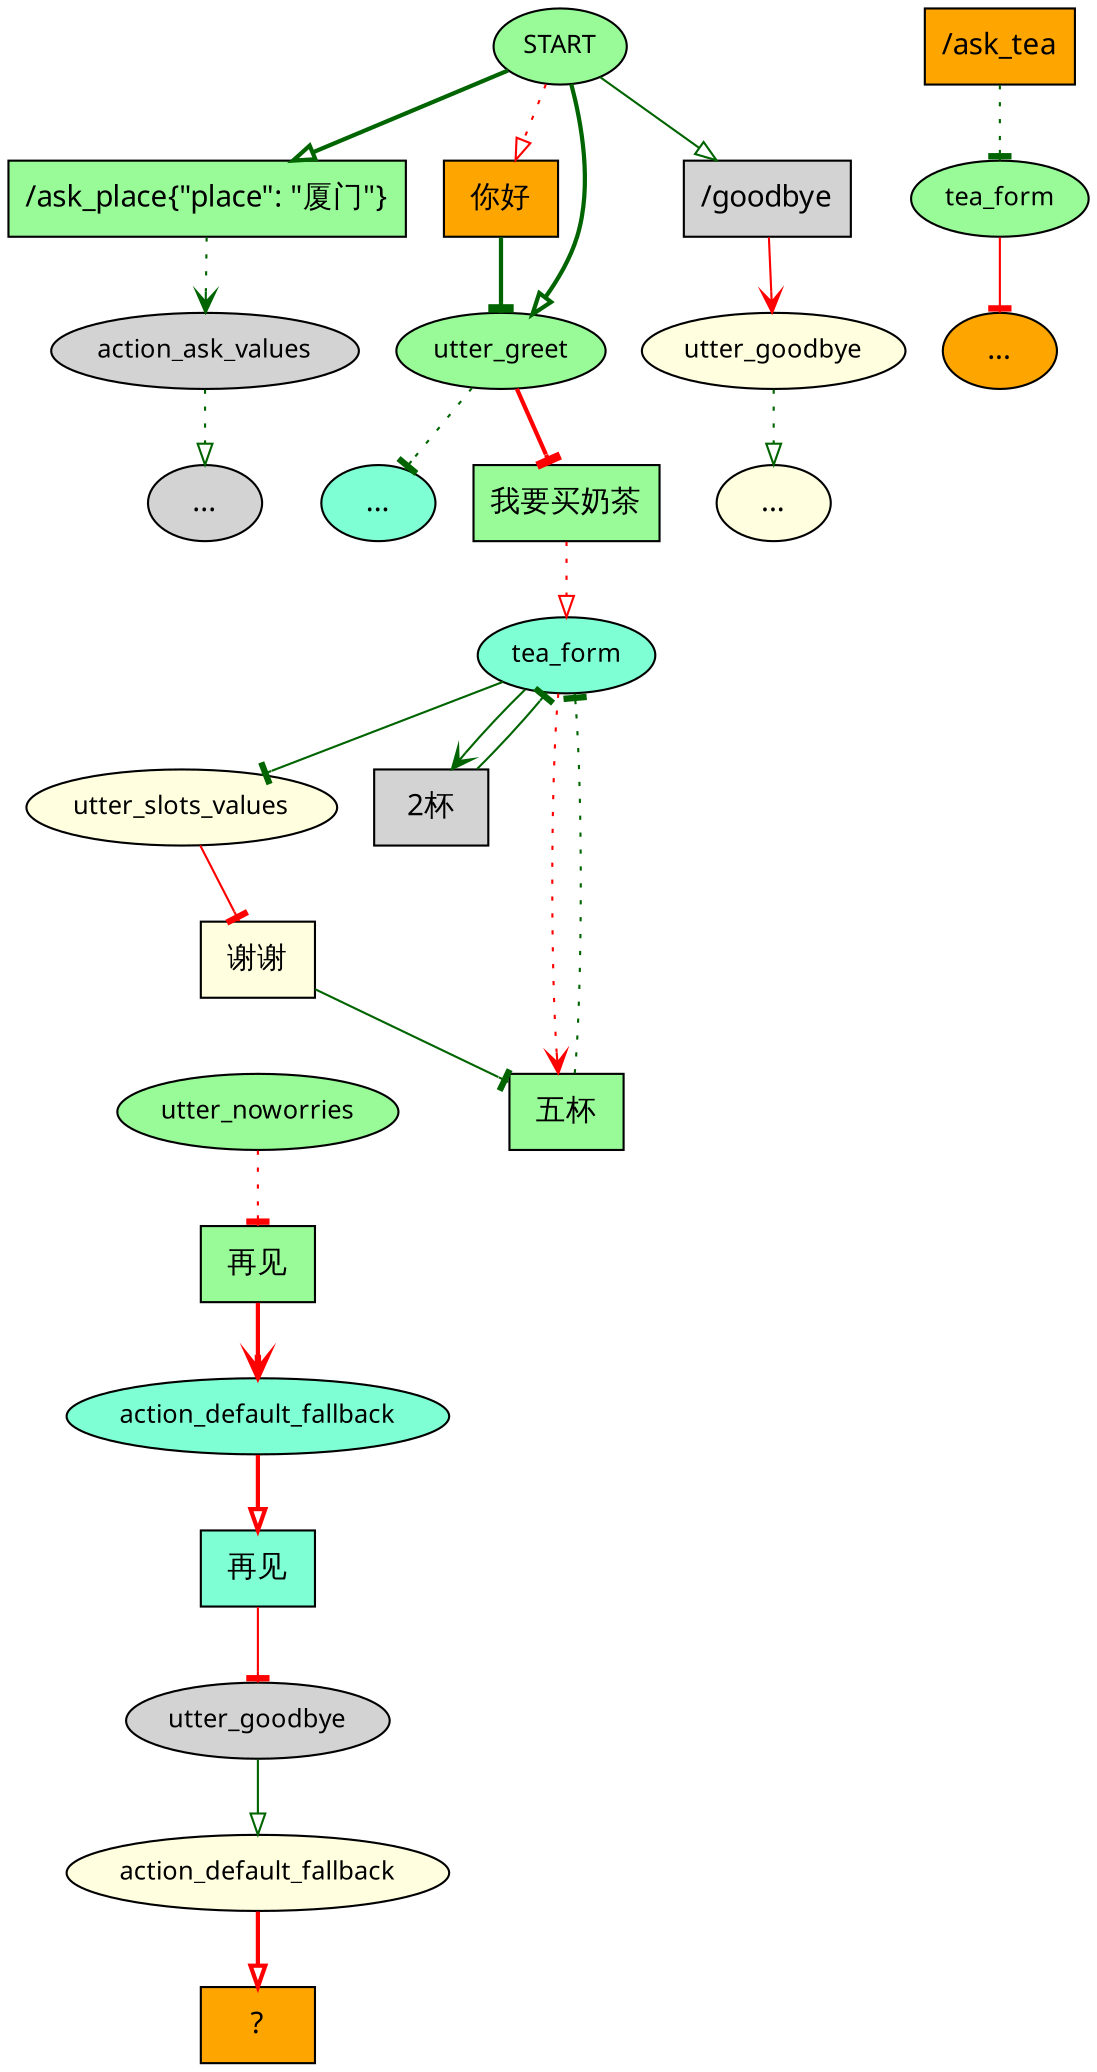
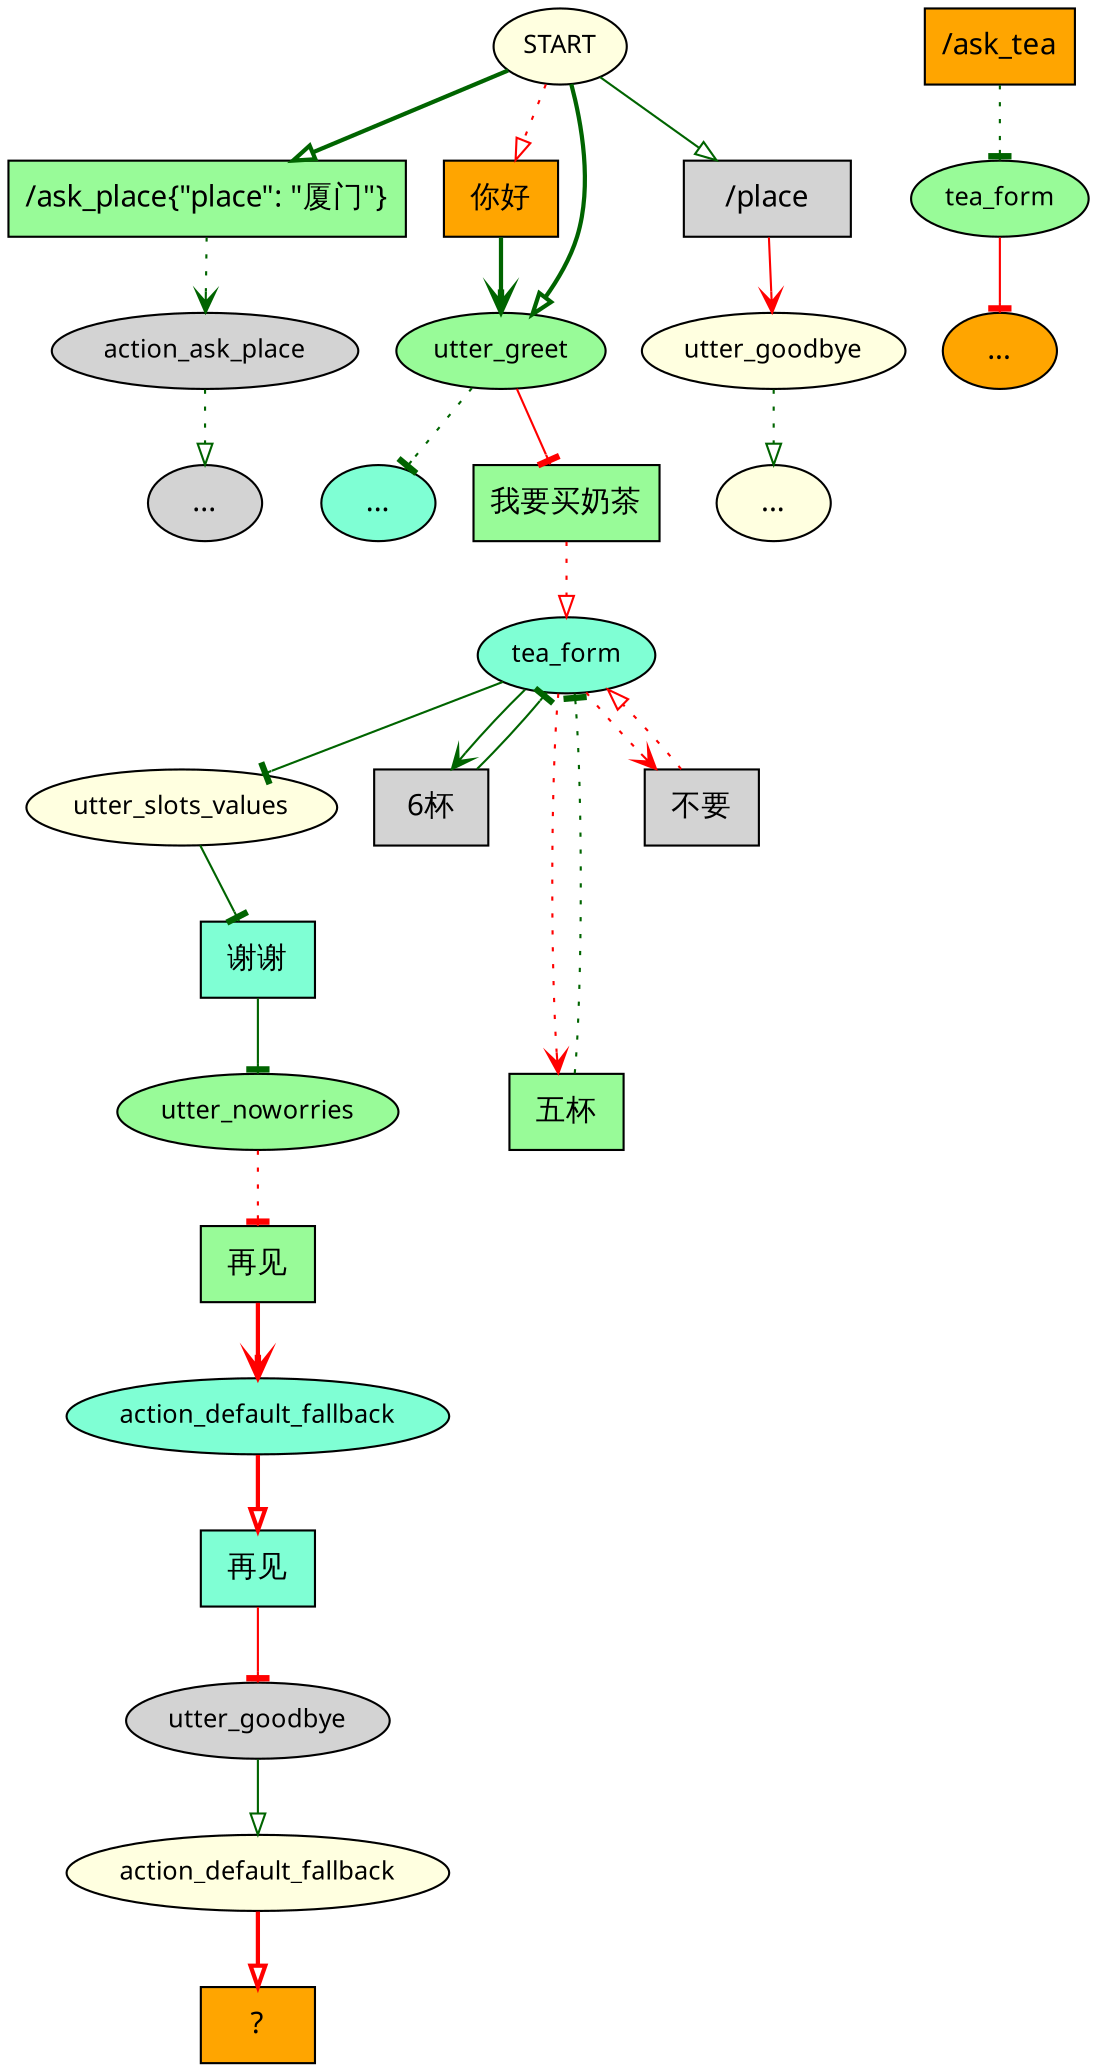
(560, 47) -> (560, 47)
(767, 199) -> (767, 199)
(501, 270) -> (501, 270)
(205, 351) -> (205, 351)
(531, 422) -> (531, 422)
(431, 808) -> (431, 808)
none -> (702, 808)
(217, 879) -> (217, 879)
(258, 960) -> (258, 960)
(407, 1033) -> (258, 1031)
